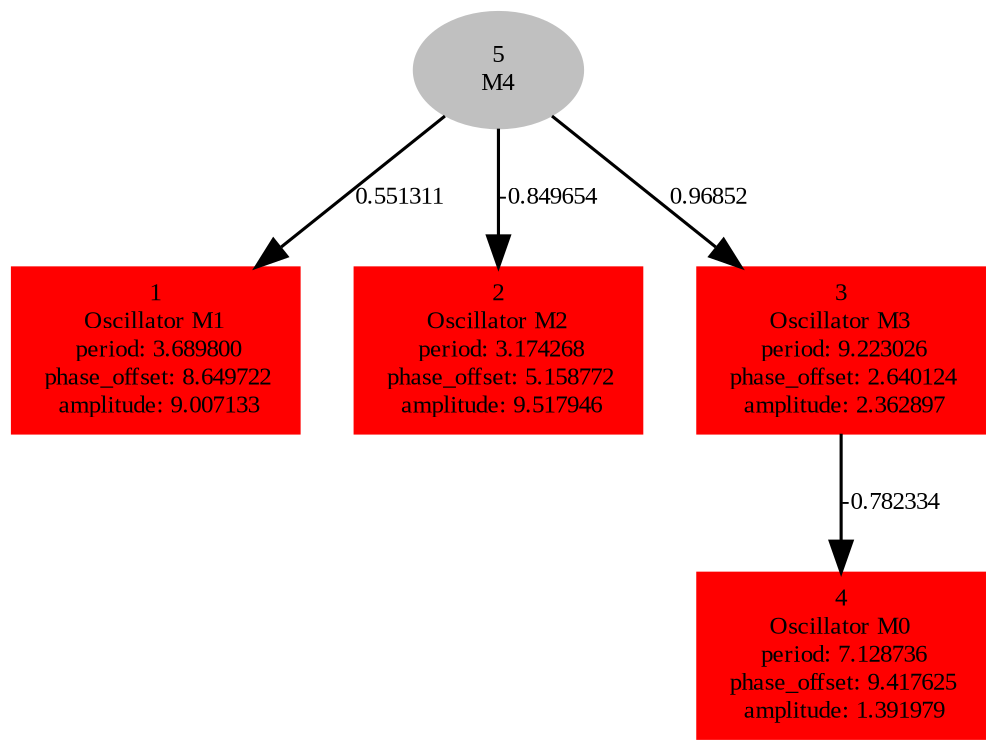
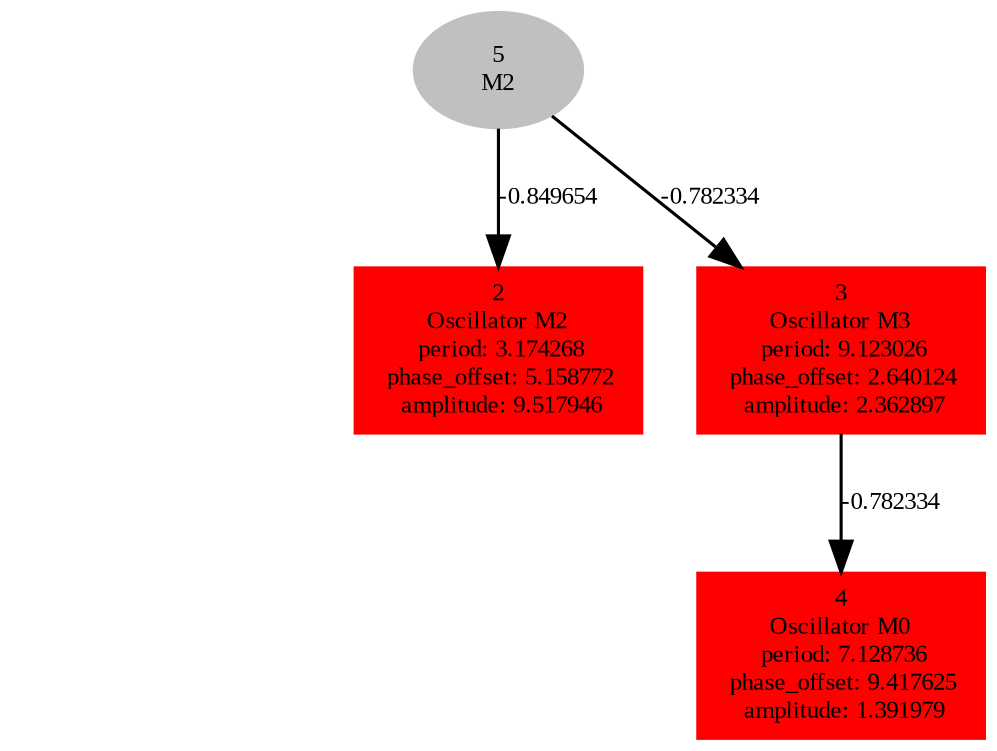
(498, 83) -> (498, 83)
(713, 198) -> (713, 198)
(841, 349) -> (841, 349)
(156, 350) -> none
